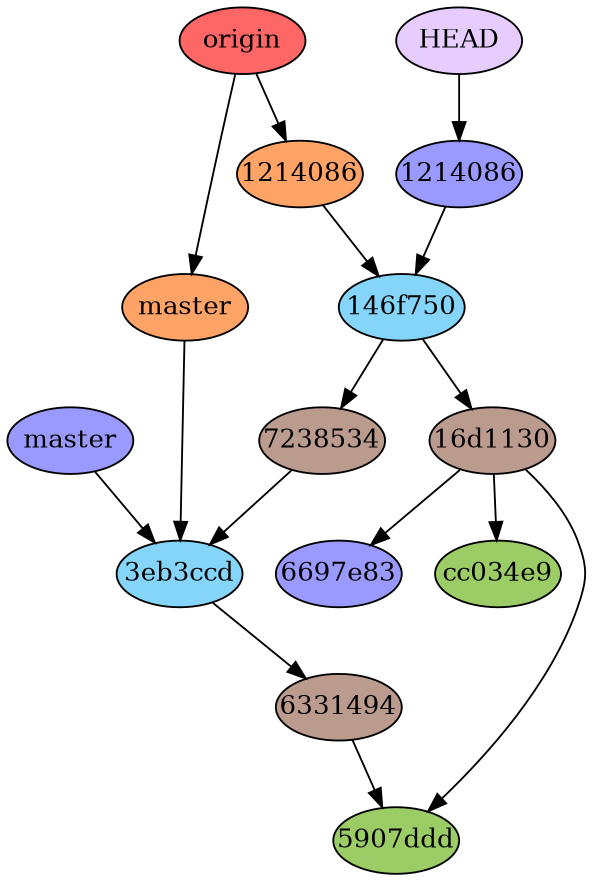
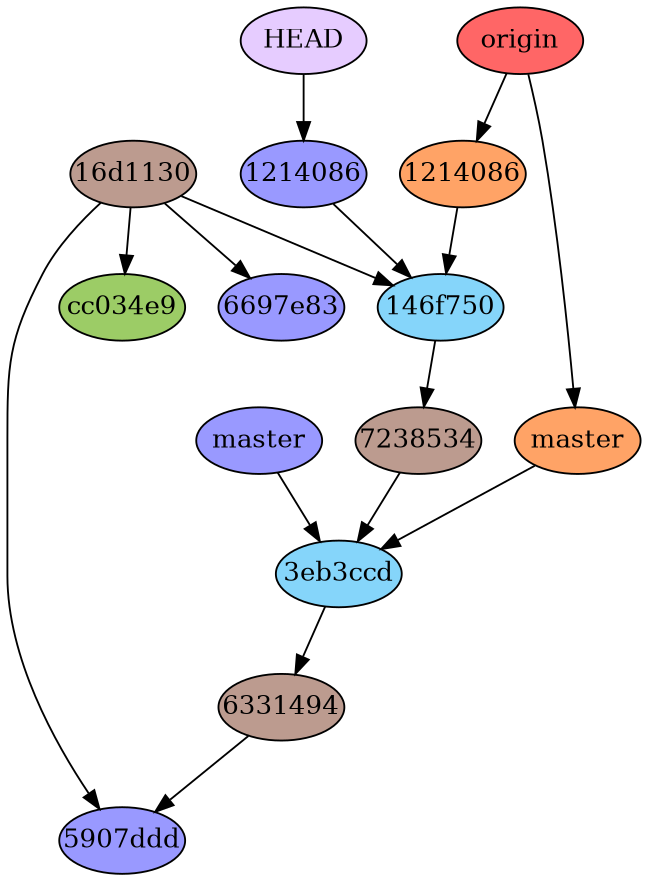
(442, 366) -> (279, 237)
(396, 841) -> (122, 841)
